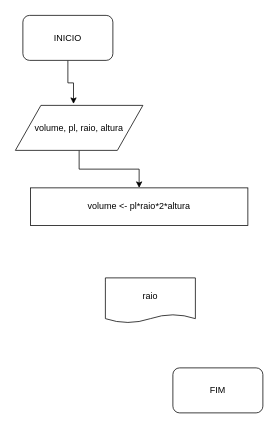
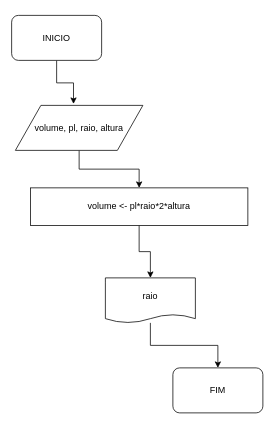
(68, 38) -> (57, 38)
none -> (150, 255)
none -> (174, 345)
